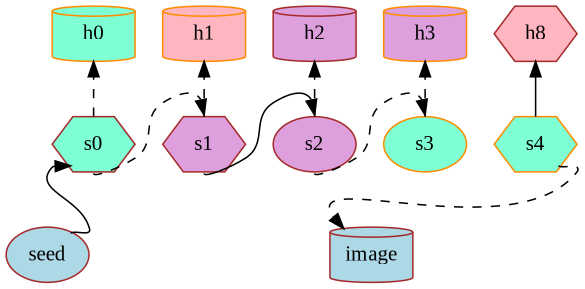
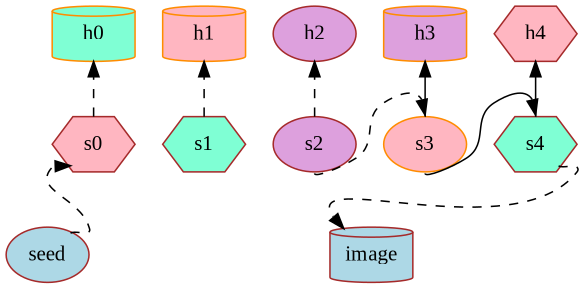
(315, 34) -> (315, 34)
(536, 34) -> (536, 34)
(425, 89) -> (425, 89)
(149, 132) -> none
(259, 132) -> none
none -> (480, 132)
(94, 144) -> (94, 144)
(204, 144) -> (204, 144)
(425, 144) -> (425, 144)
(536, 144) -> (536, 144)
(72, 204) -> (72, 204)
